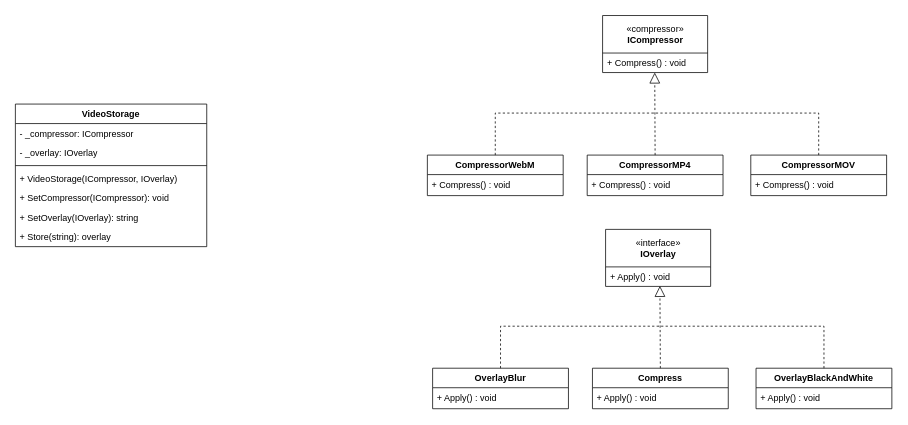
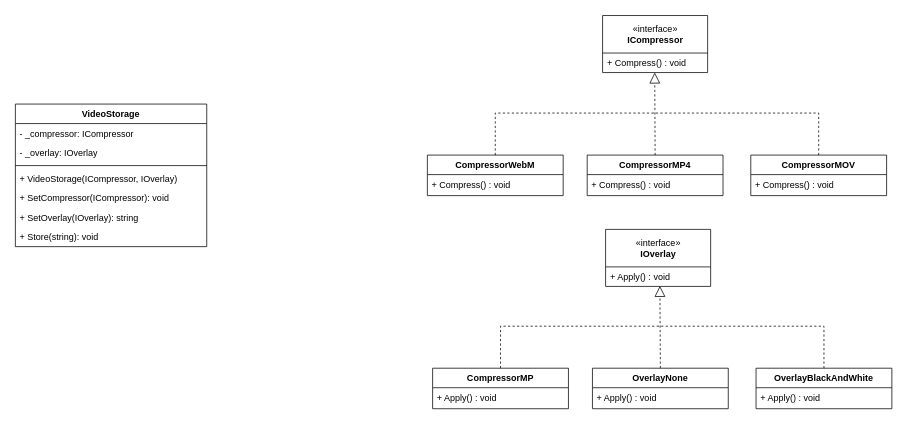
(655, 34) -> (655, 34)
(75, 238) -> (67, 238)
(500, 379) -> (500, 379)
(660, 379) -> (660, 379)
